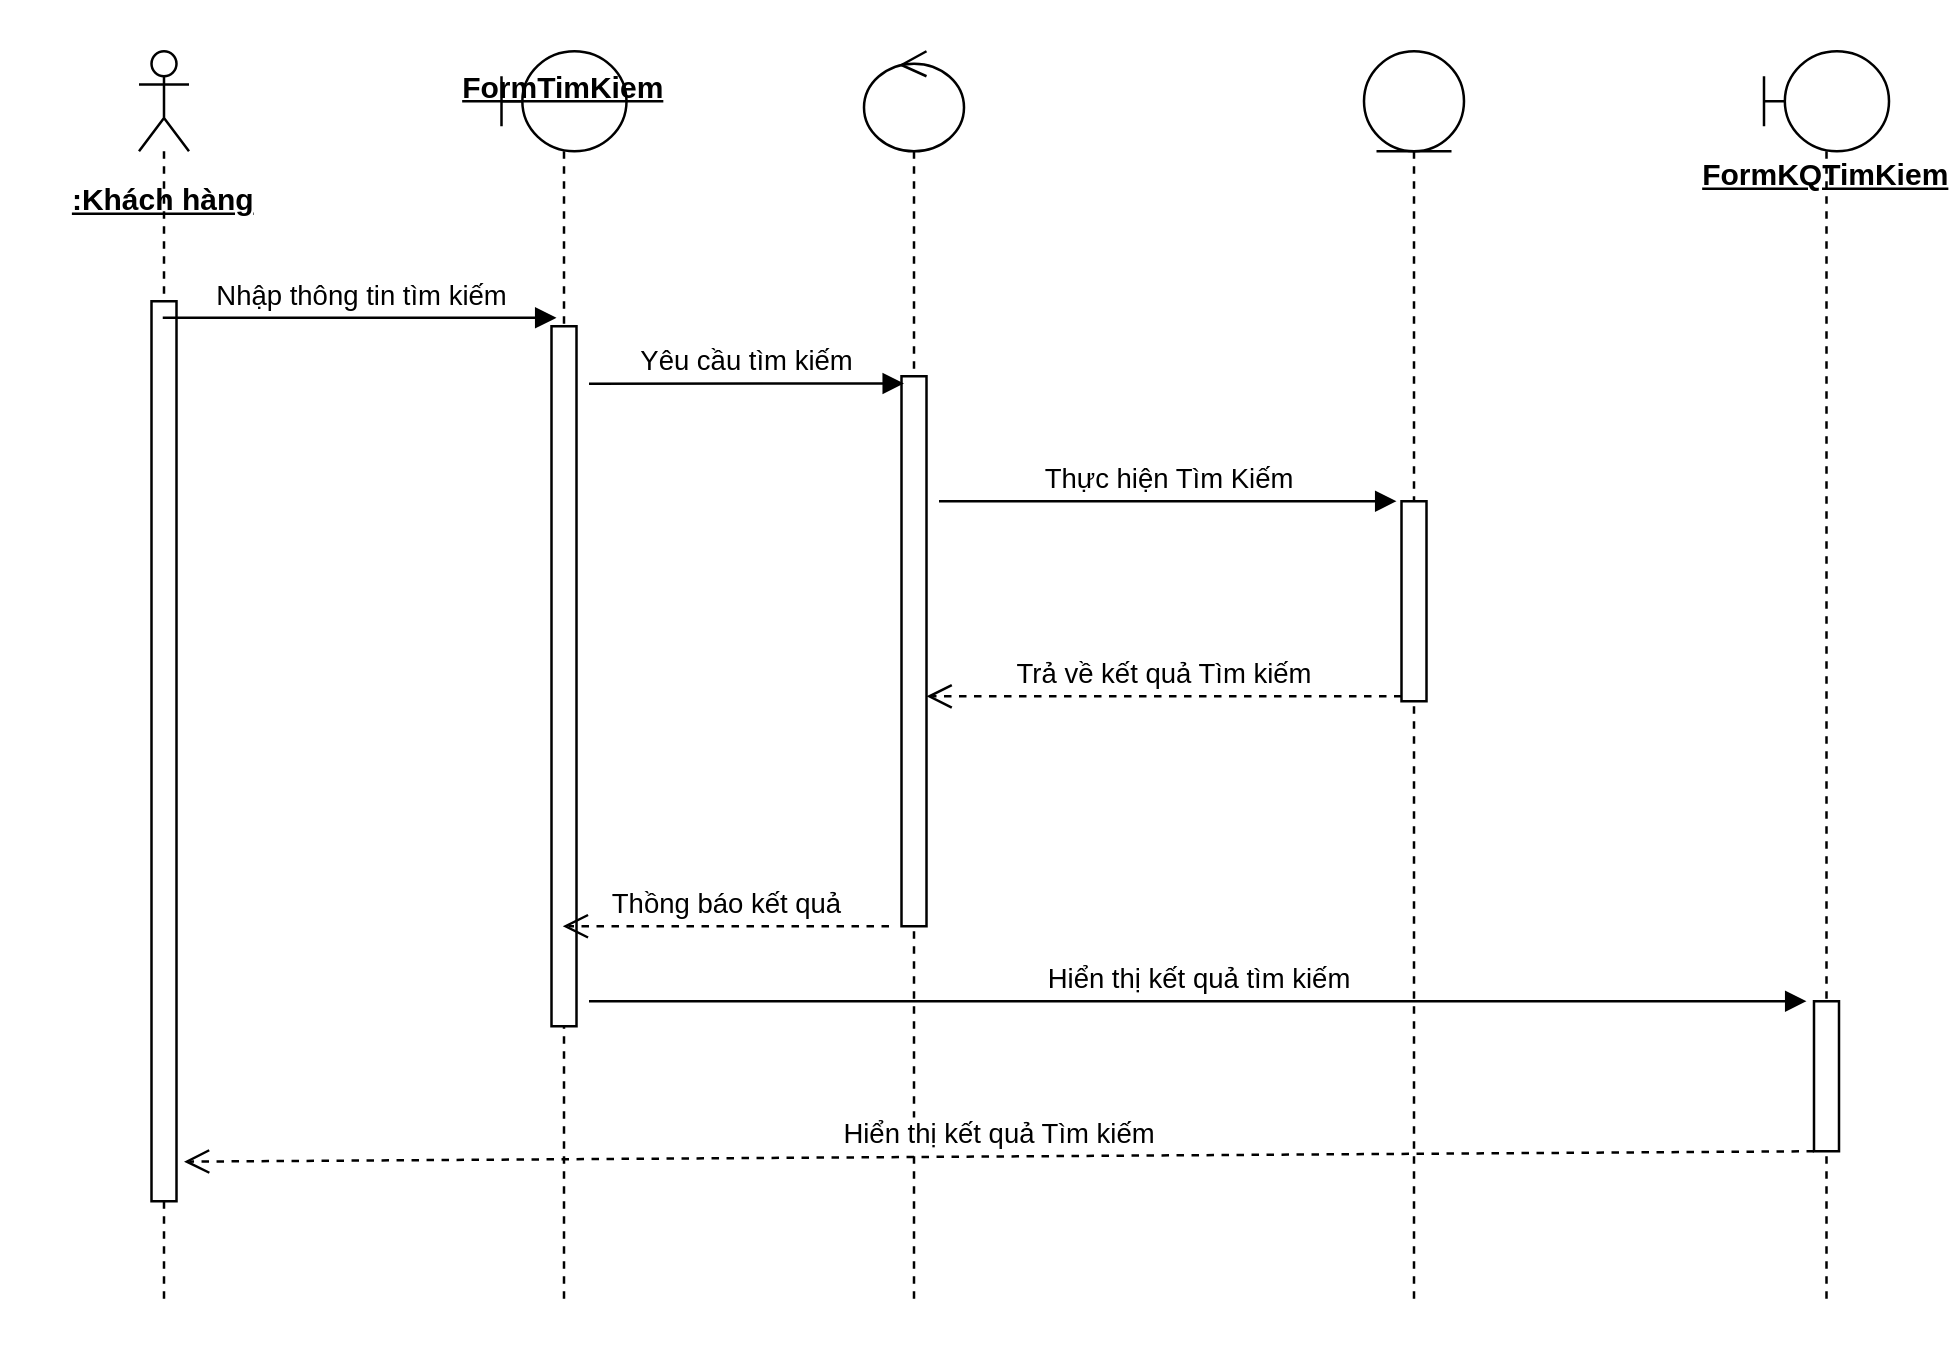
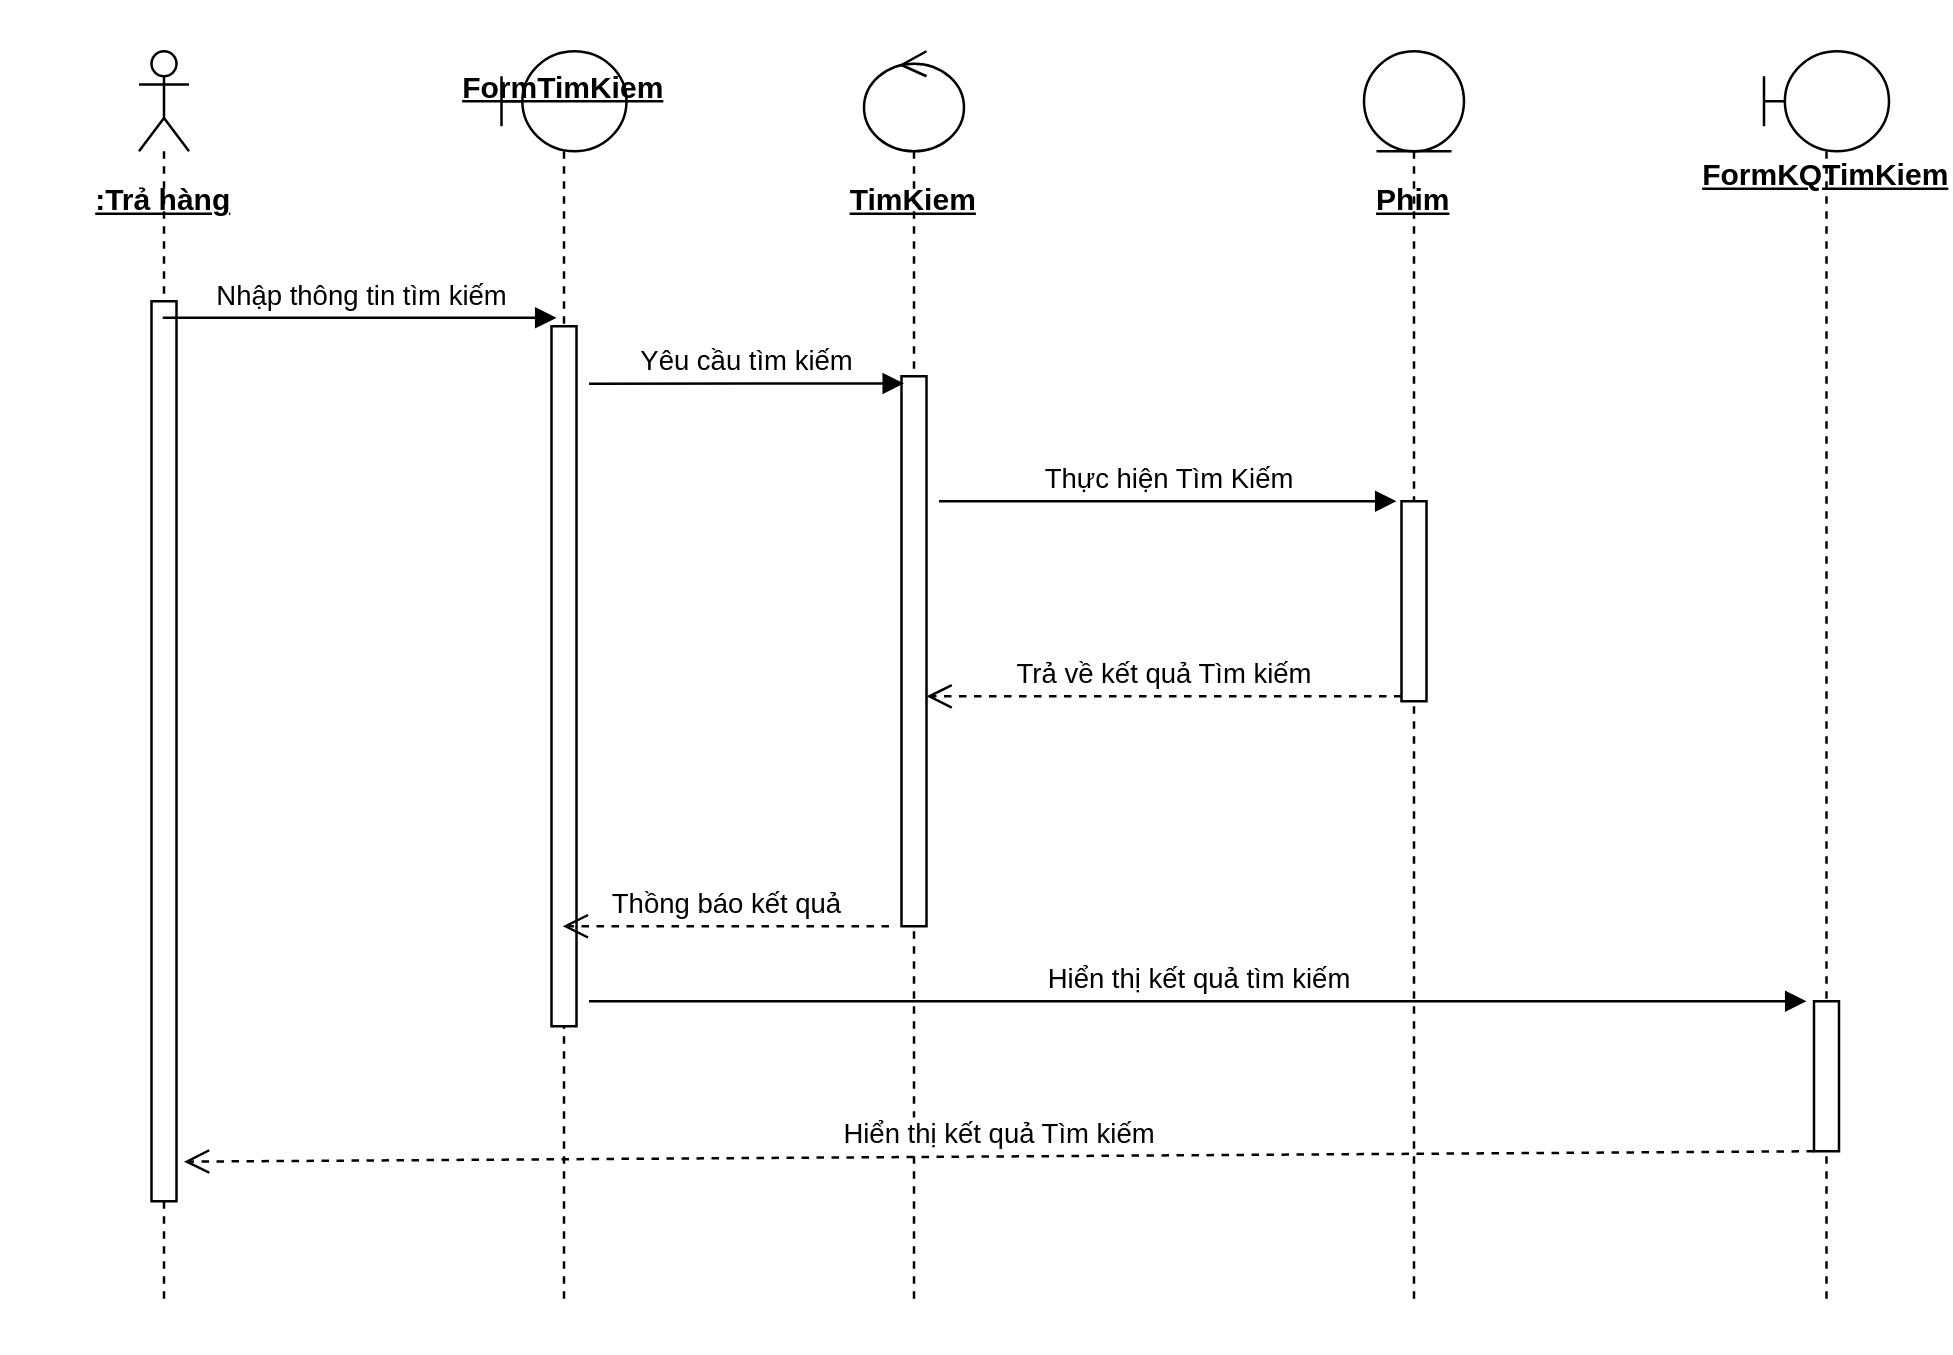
(164, 201) -> (164, 201)
none -> (914, 201)
none -> (1414, 201)
